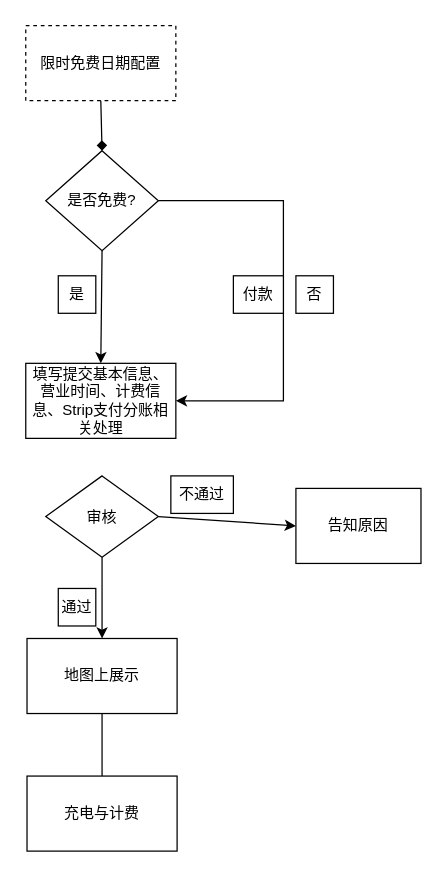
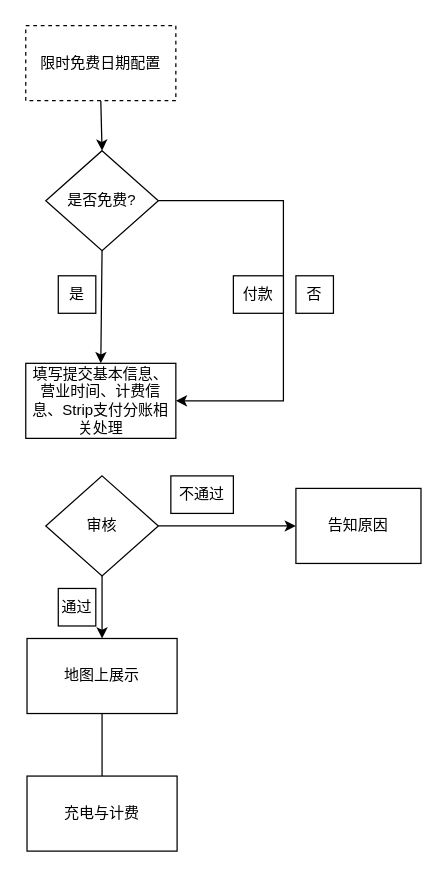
(102, 140) -> (102, 141)
(102, 516) -> (102, 526)
